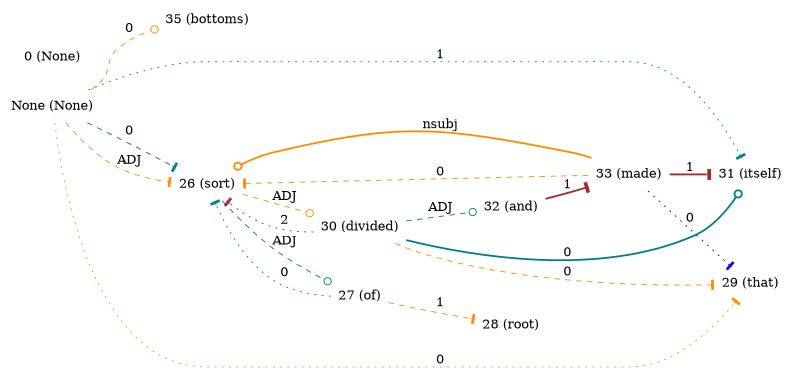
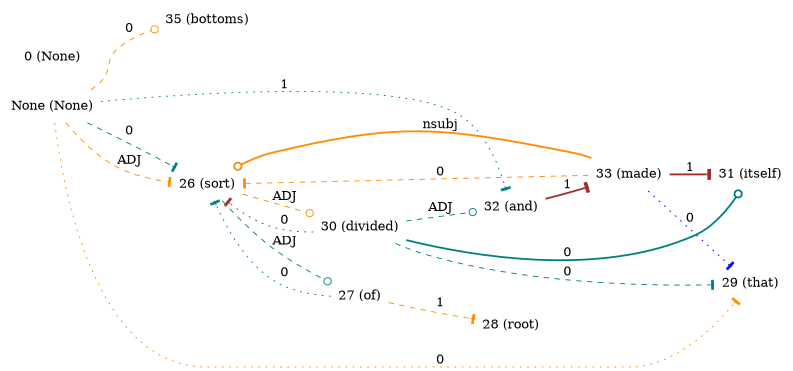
(432, 62) -> (325, 92)
(285, 220) -> (285, 220)
(550, 278) -> (550, 278)
